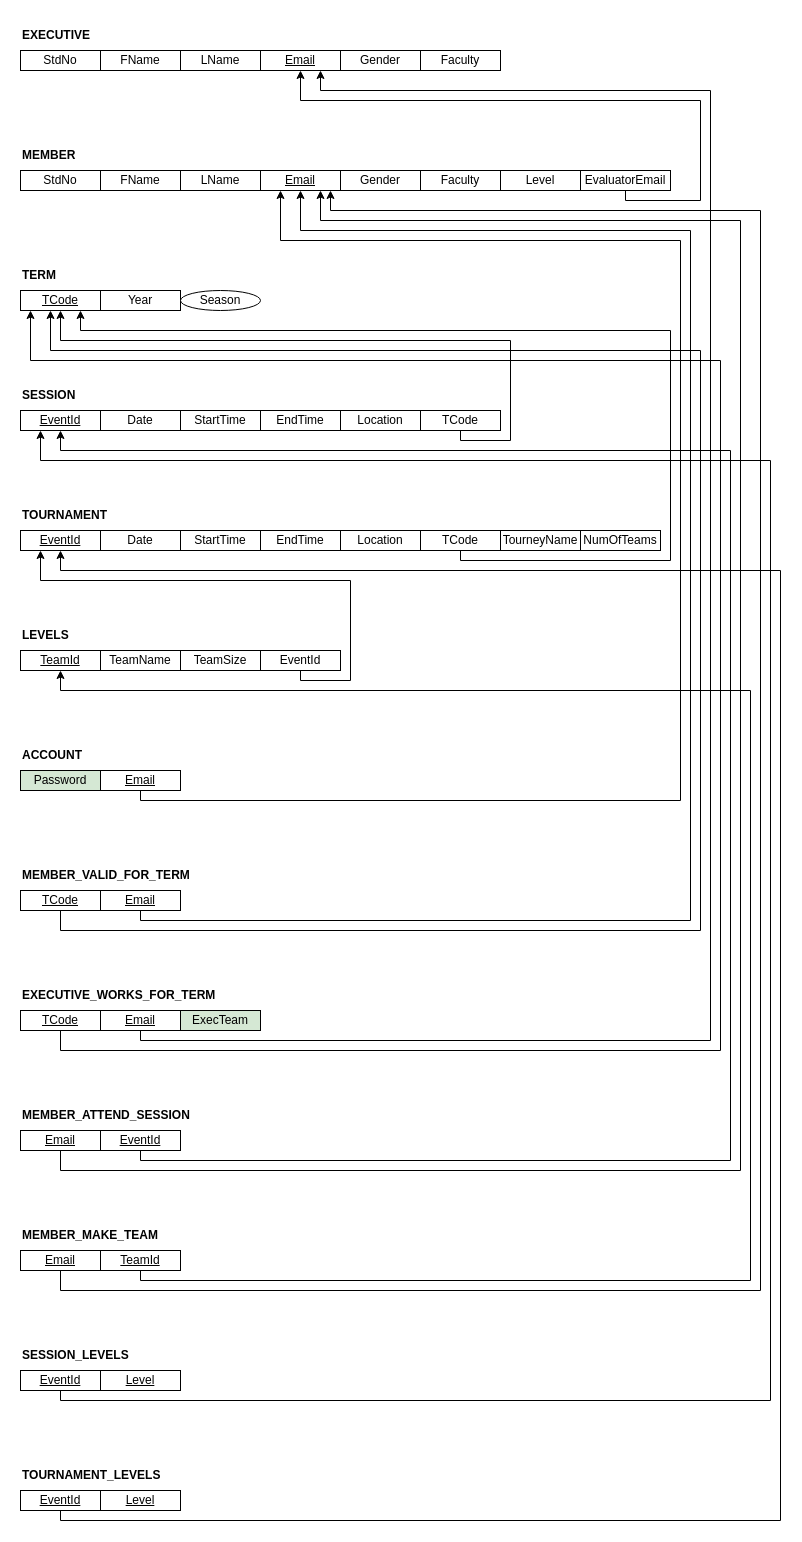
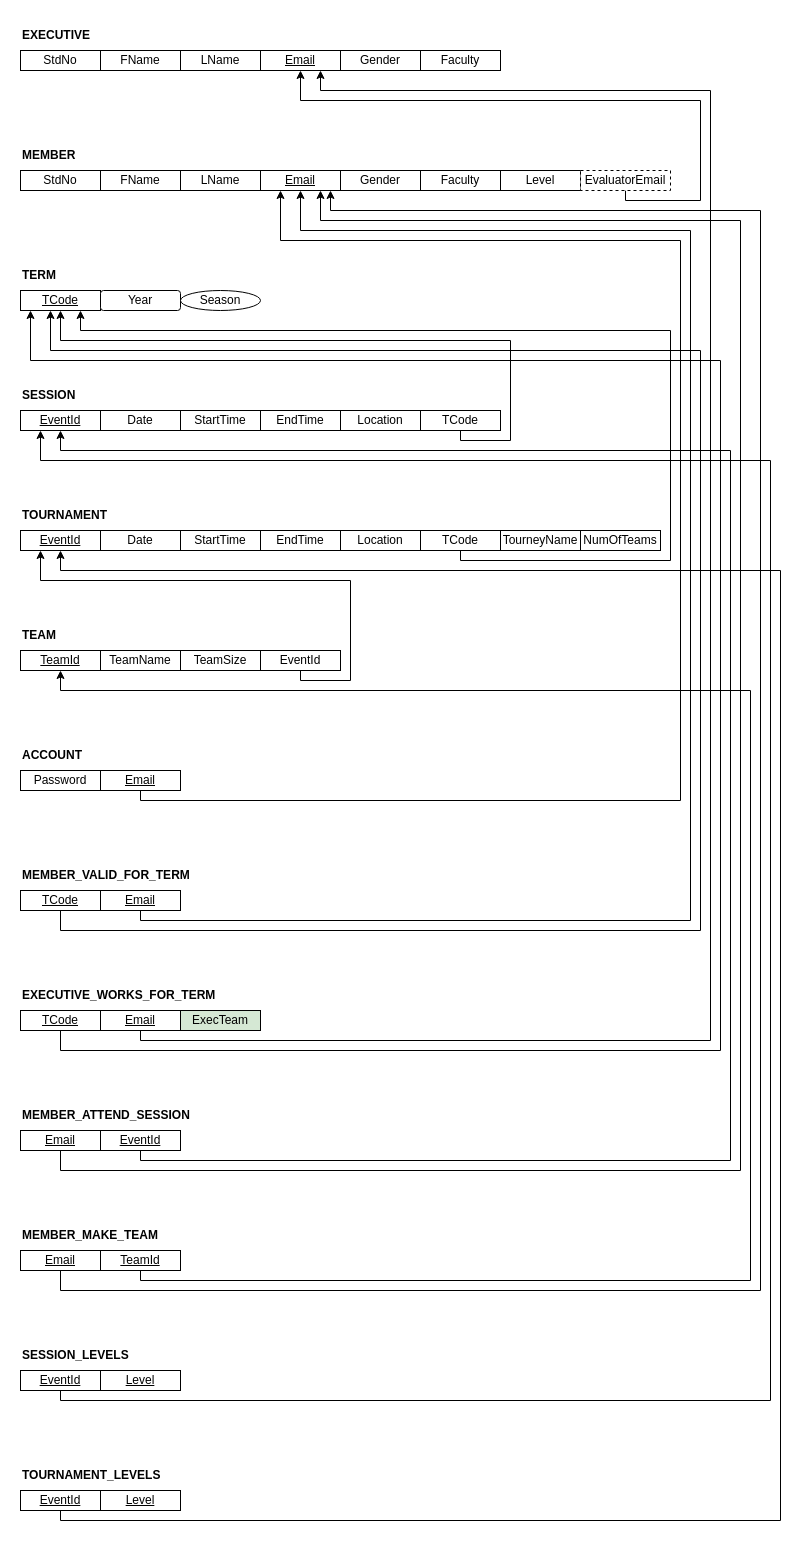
(626, 181) -> (626, 181)
(141, 301) -> (141, 301)
(43, 636) -> (36, 636)
(61, 781) -> (61, 781)
